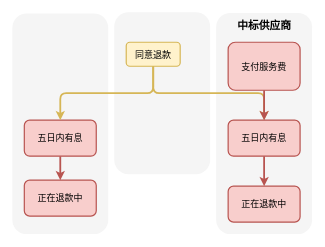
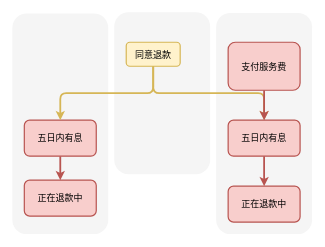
(264, 26) -> none
